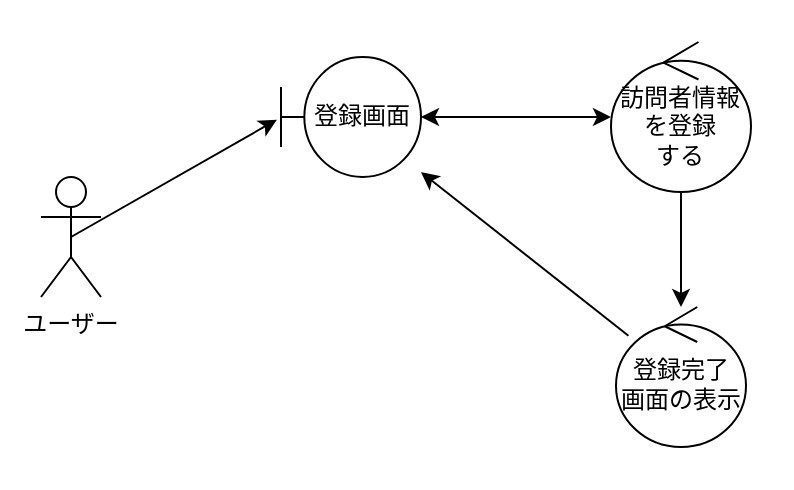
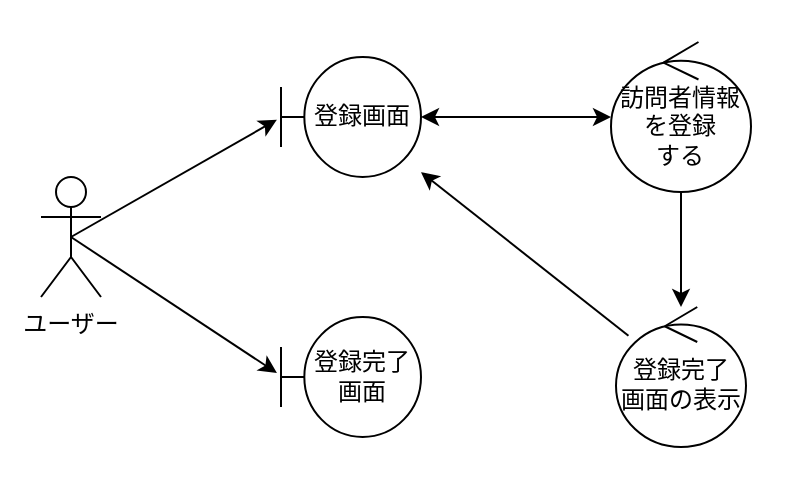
none -> (170, 303)
none -> (351, 377)
